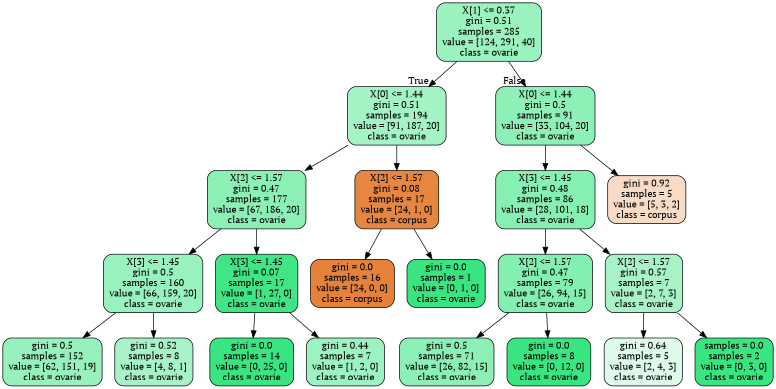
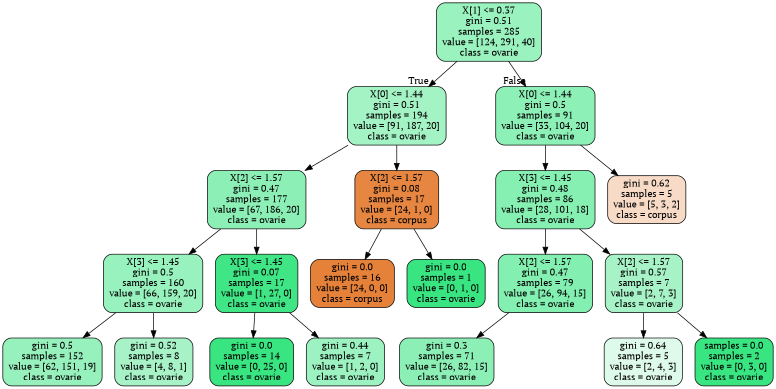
(647, 200) -> (647, 200)
(447, 362) -> (447, 362)
(549, 362) -> none
